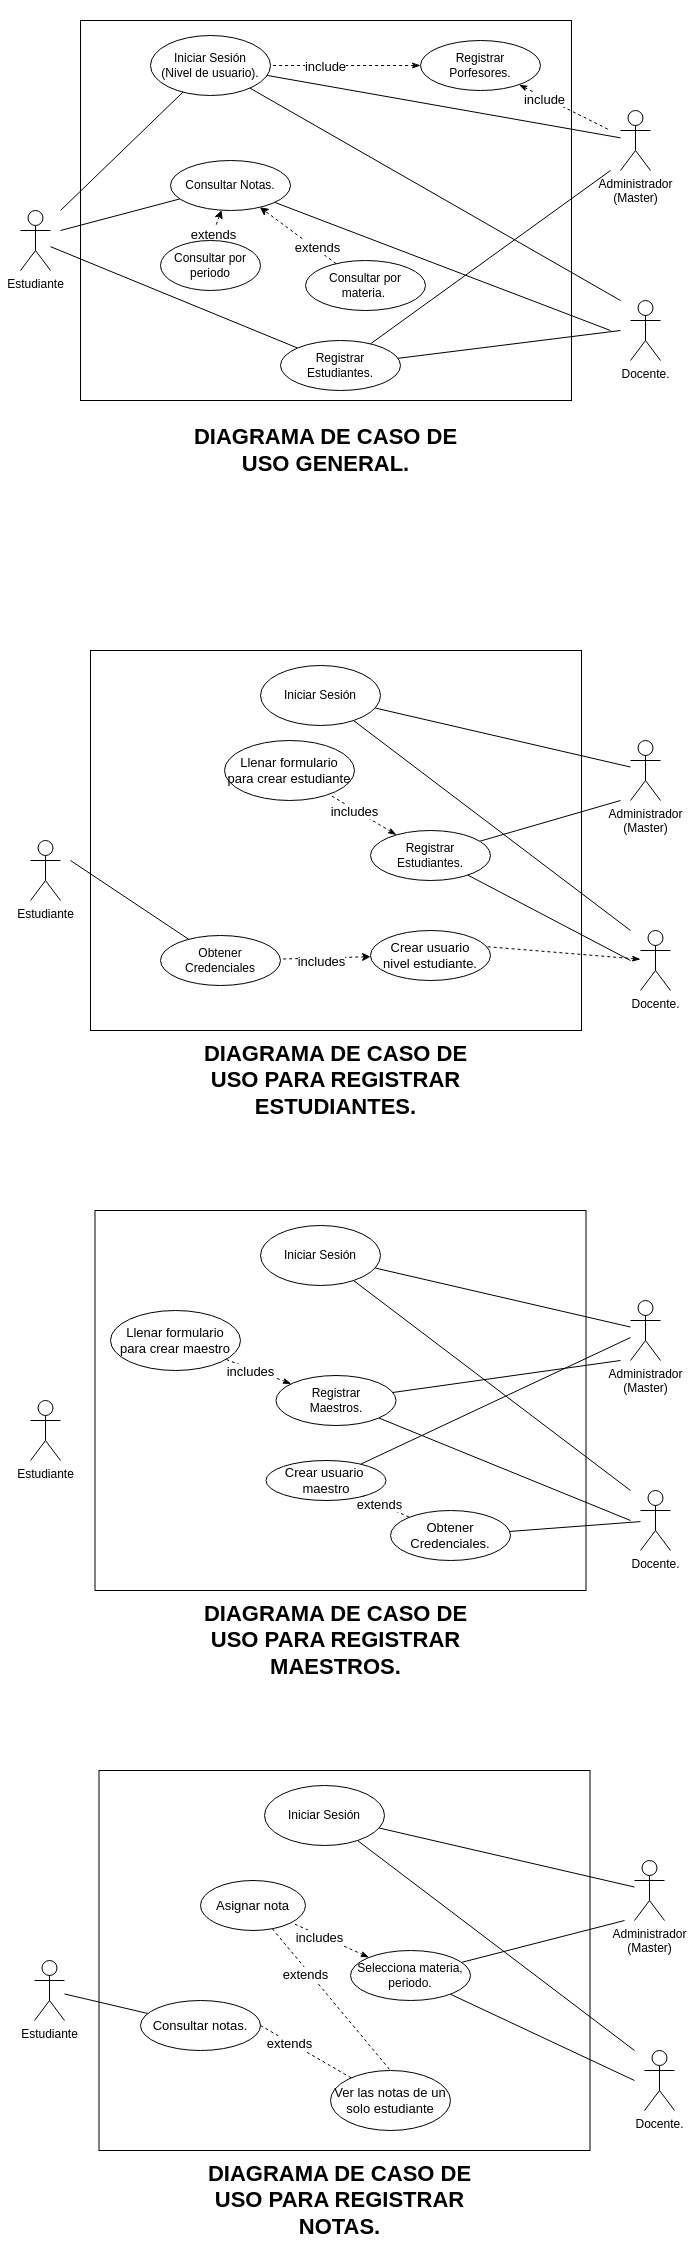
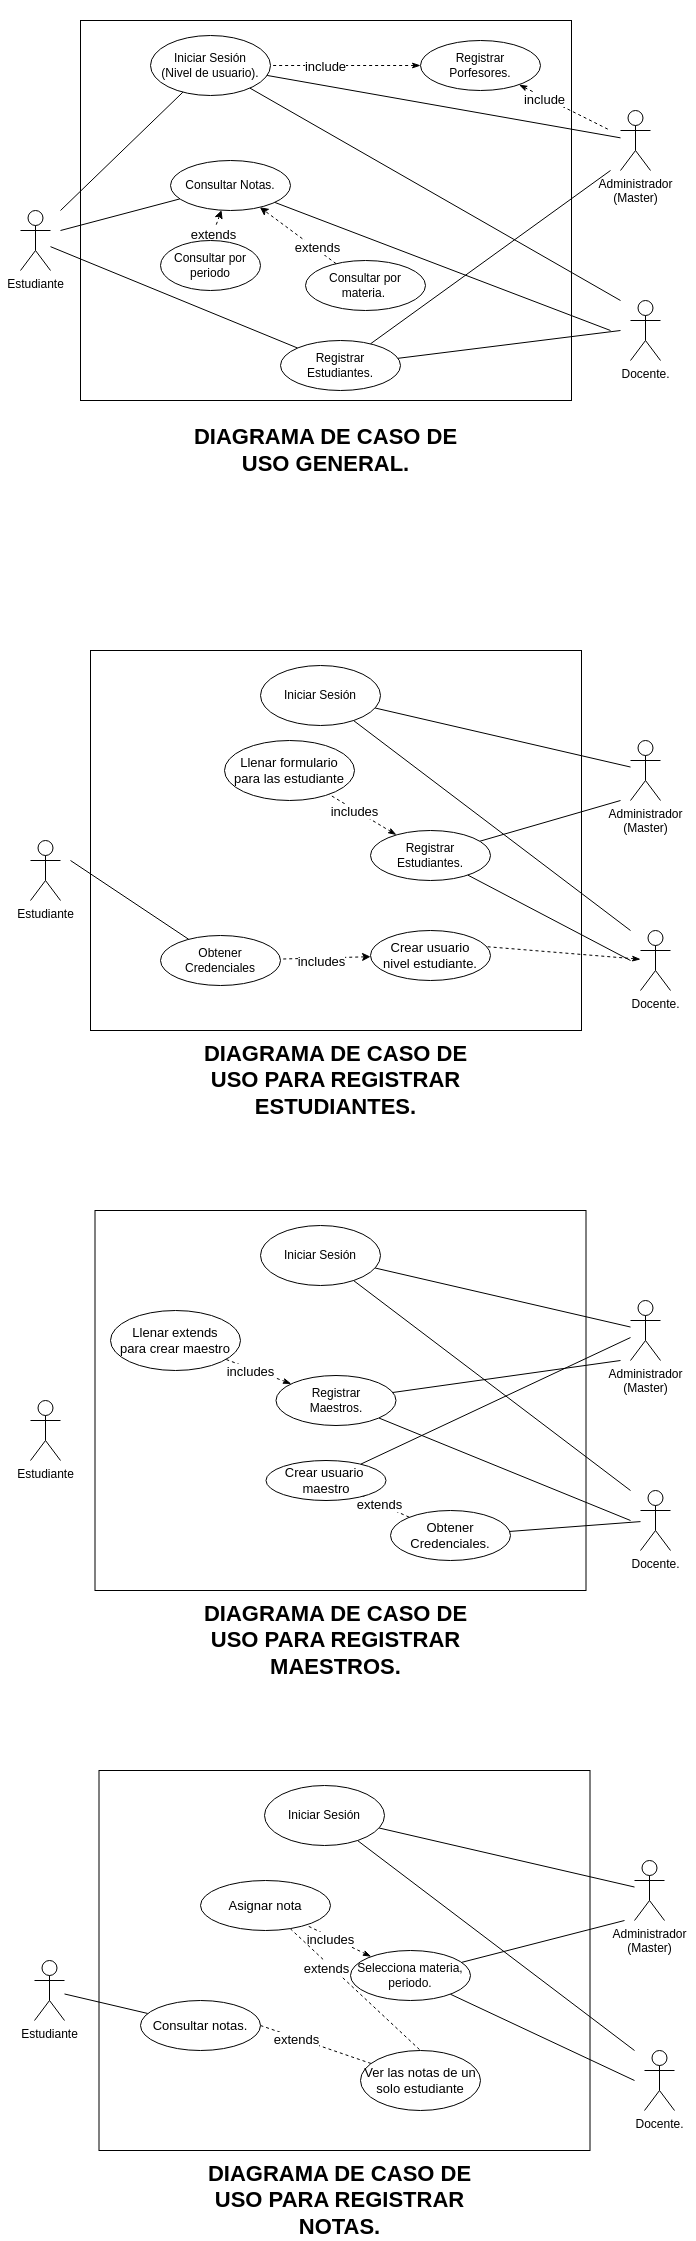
(290, 771) -> (290, 771)
(176, 1341) -> (176, 1341)
(253, 1906) -> (266, 1906)
(391, 2101) -> (421, 2081)
